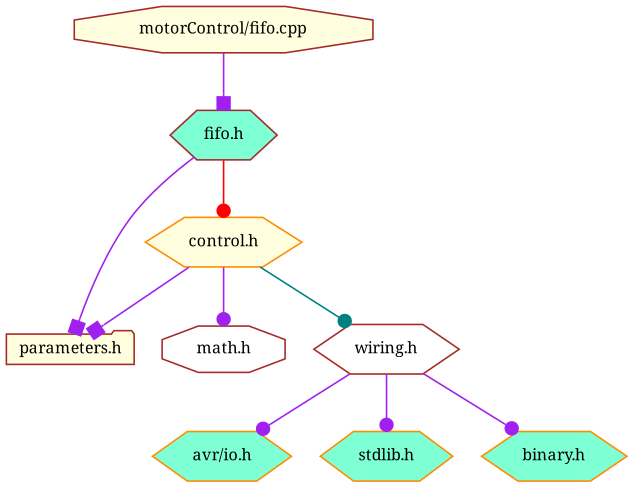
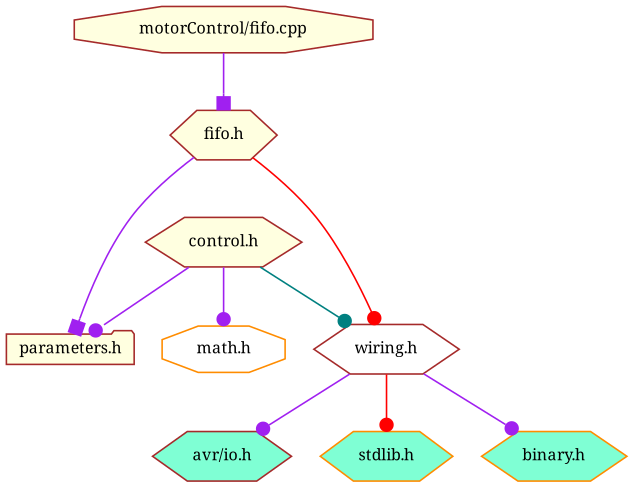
(224, 135) -> (224, 135)
(224, 182) -> (323, 226)
(224, 242) -> (224, 242)
(146, 296) -> (146, 296)
(224, 349) -> (224, 349)
(387, 396) -> (387, 396)
(222, 456) -> (222, 456)
